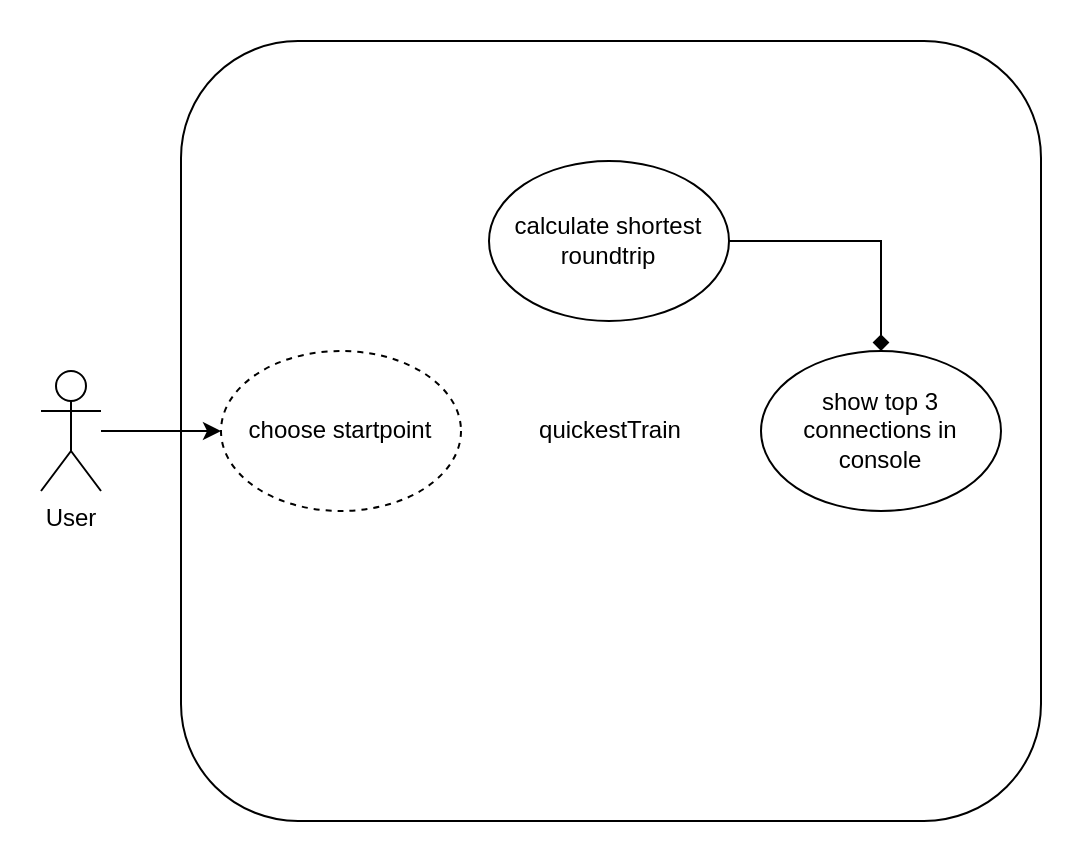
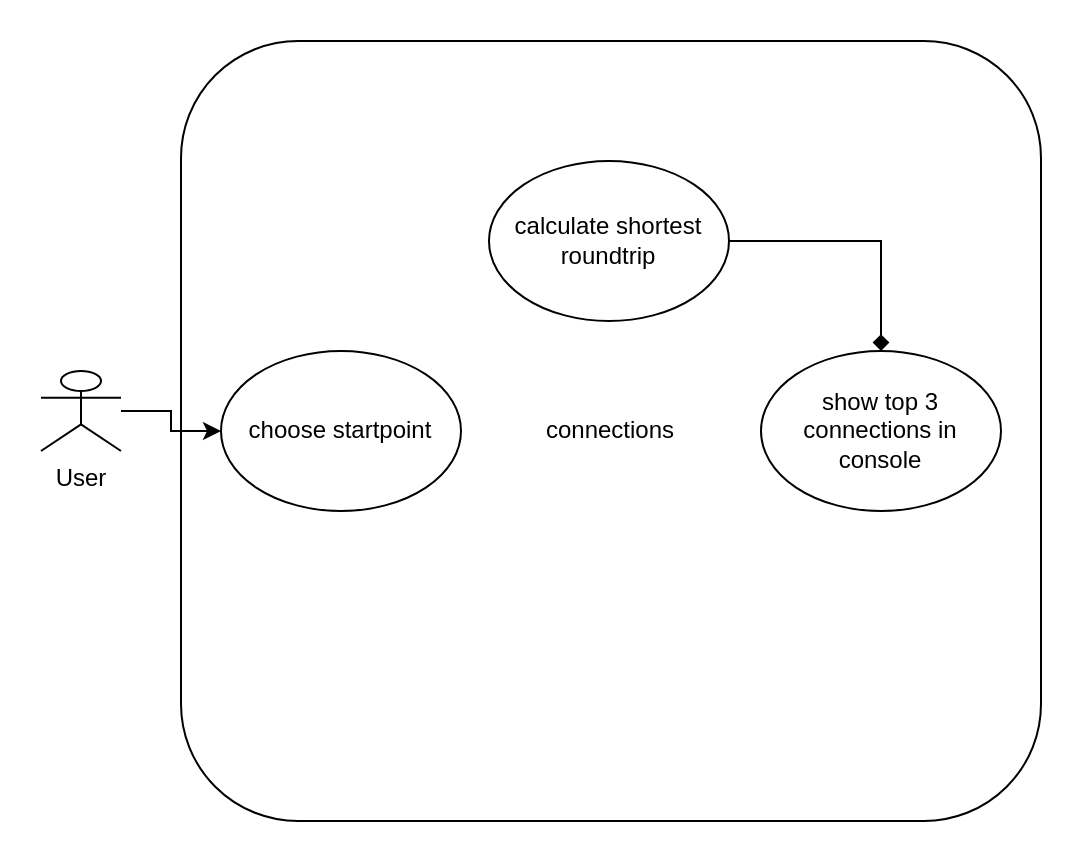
(71, 431) -> (81, 411)
(341, 431) -> (341, 431)
(611, 431) -> (611, 431)
